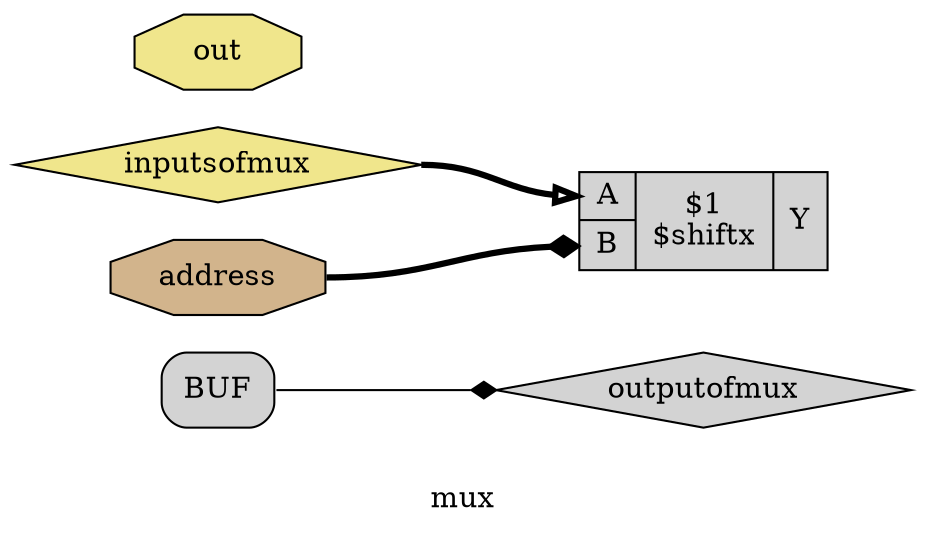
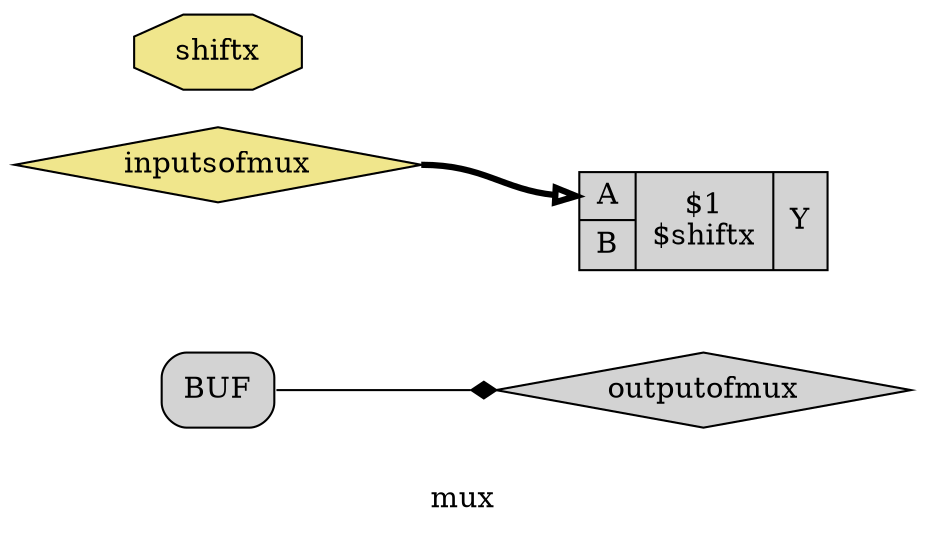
(218, 52) -> (218, 52)
(218, 277) -> none
